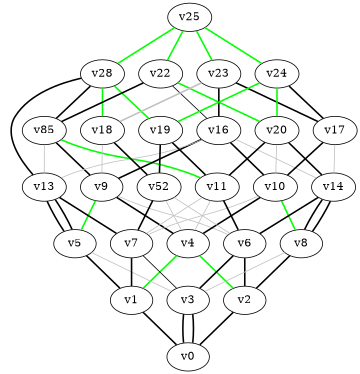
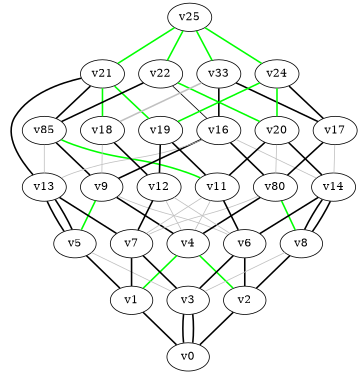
(102, 74) -> (102, 74)
(219, 74) -> (219, 74)
(159, 187) -> (159, 187)
(275, 187) -> (275, 187)
(156, 269) -> (156, 269)
